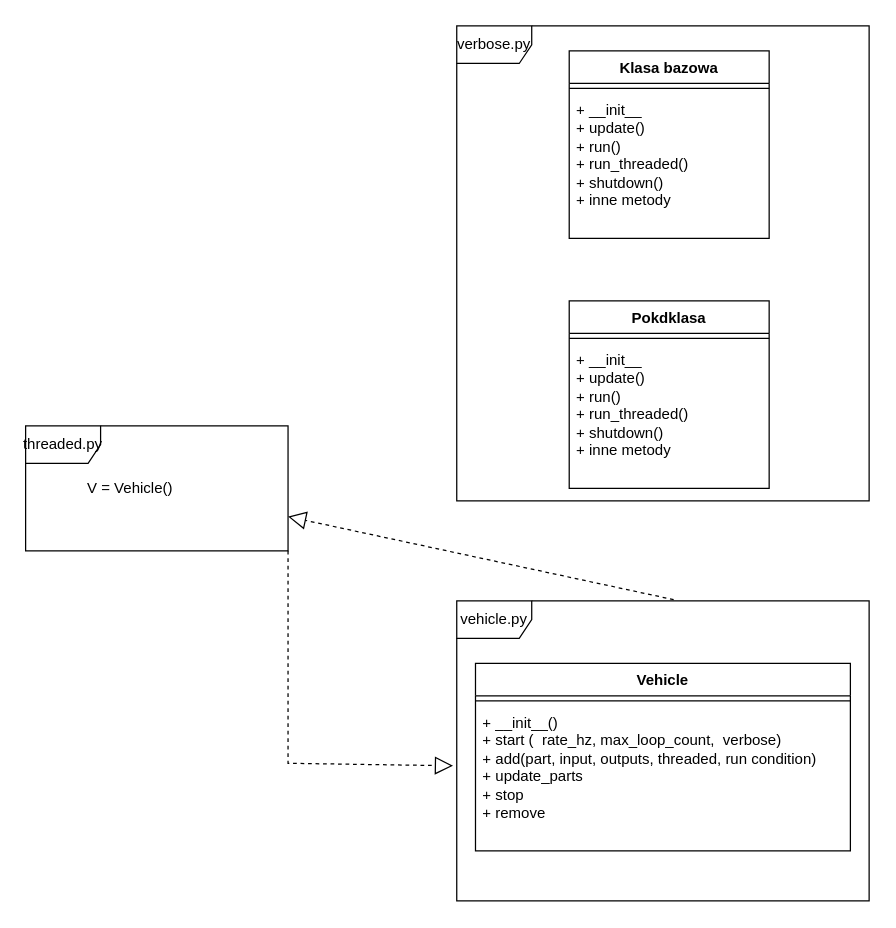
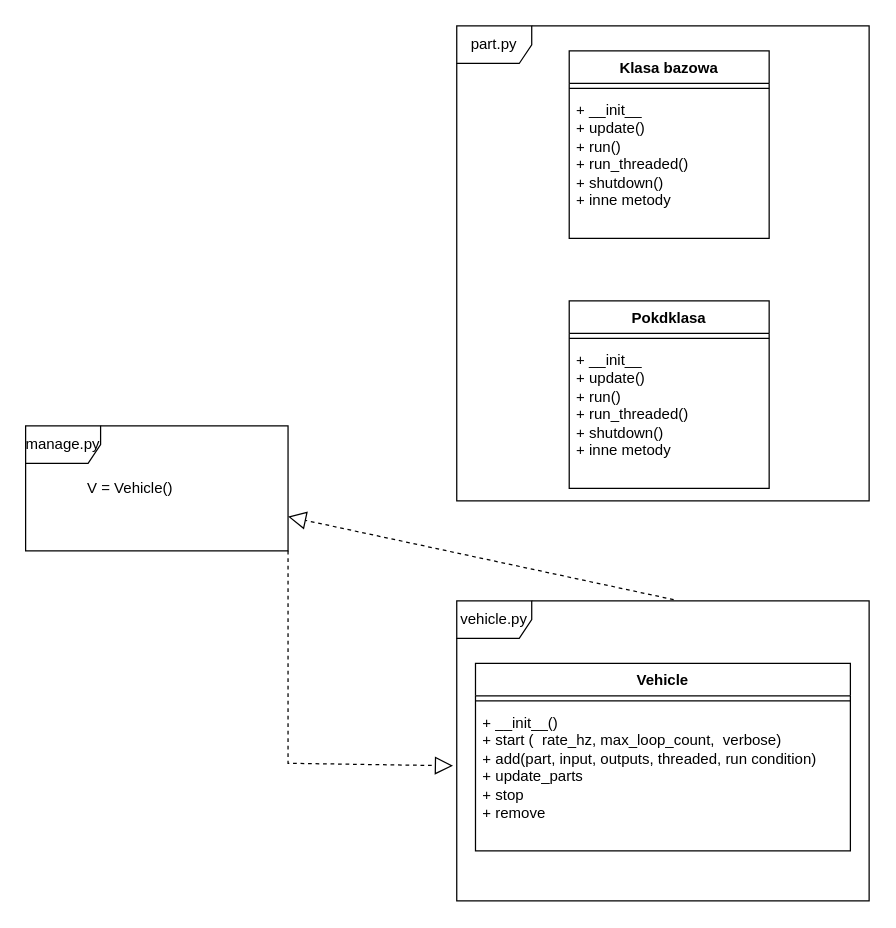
(494, 44) -> (494, 44)
(63, 444) -> (63, 444)
